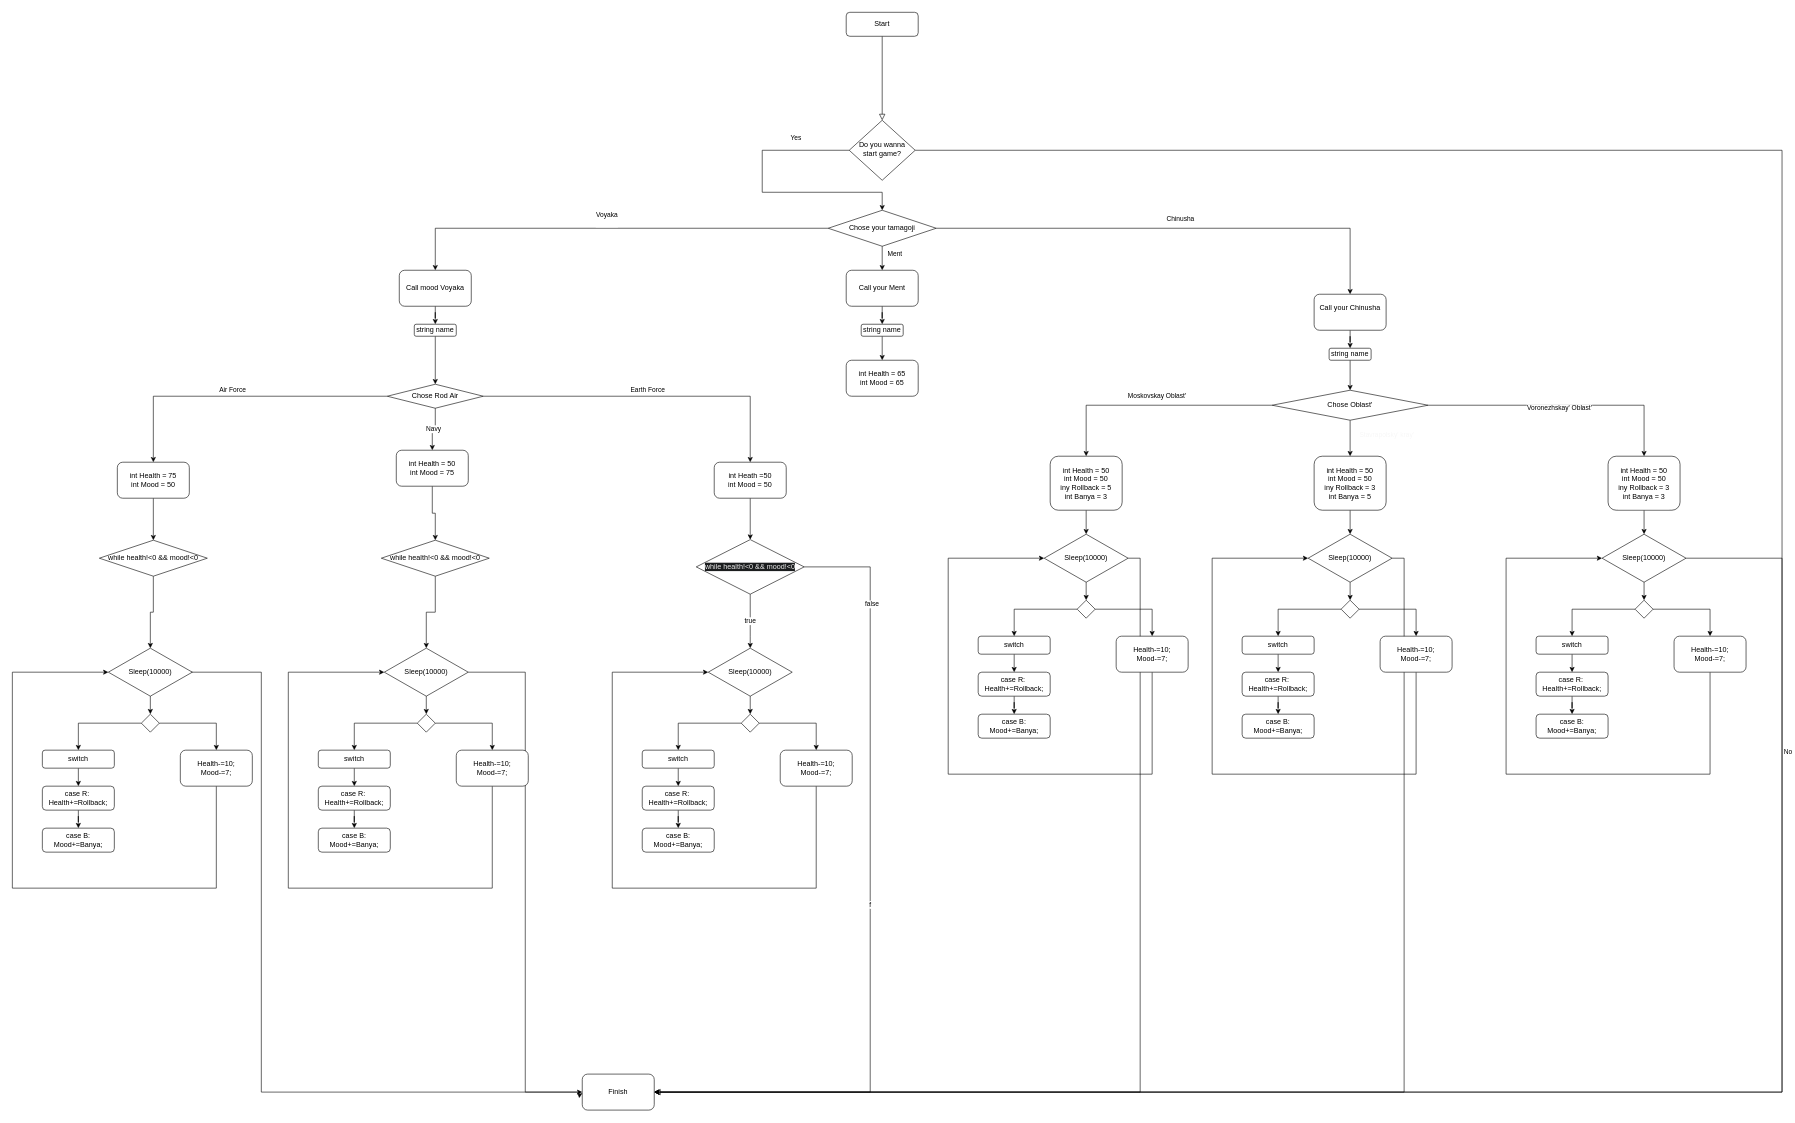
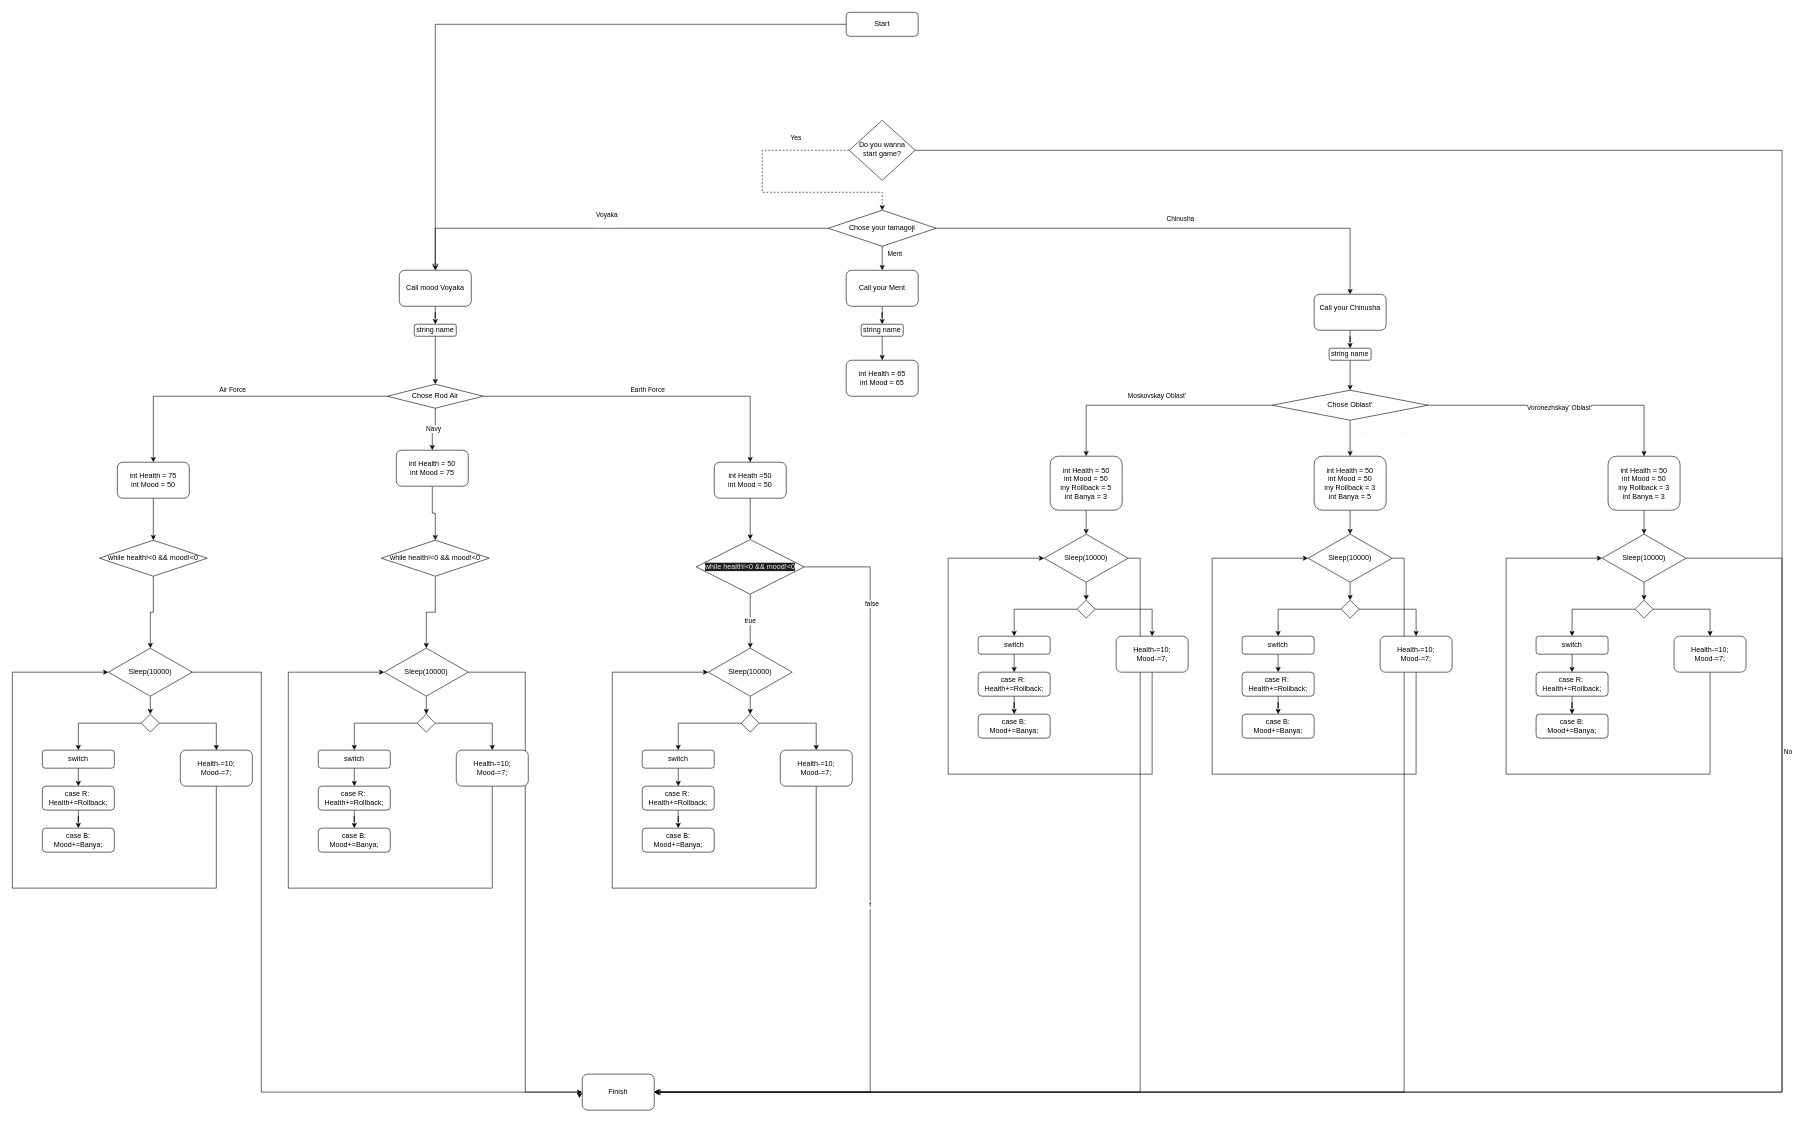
(882, 75) -> (540, 24)
(765, 192) -> (765, 192)
